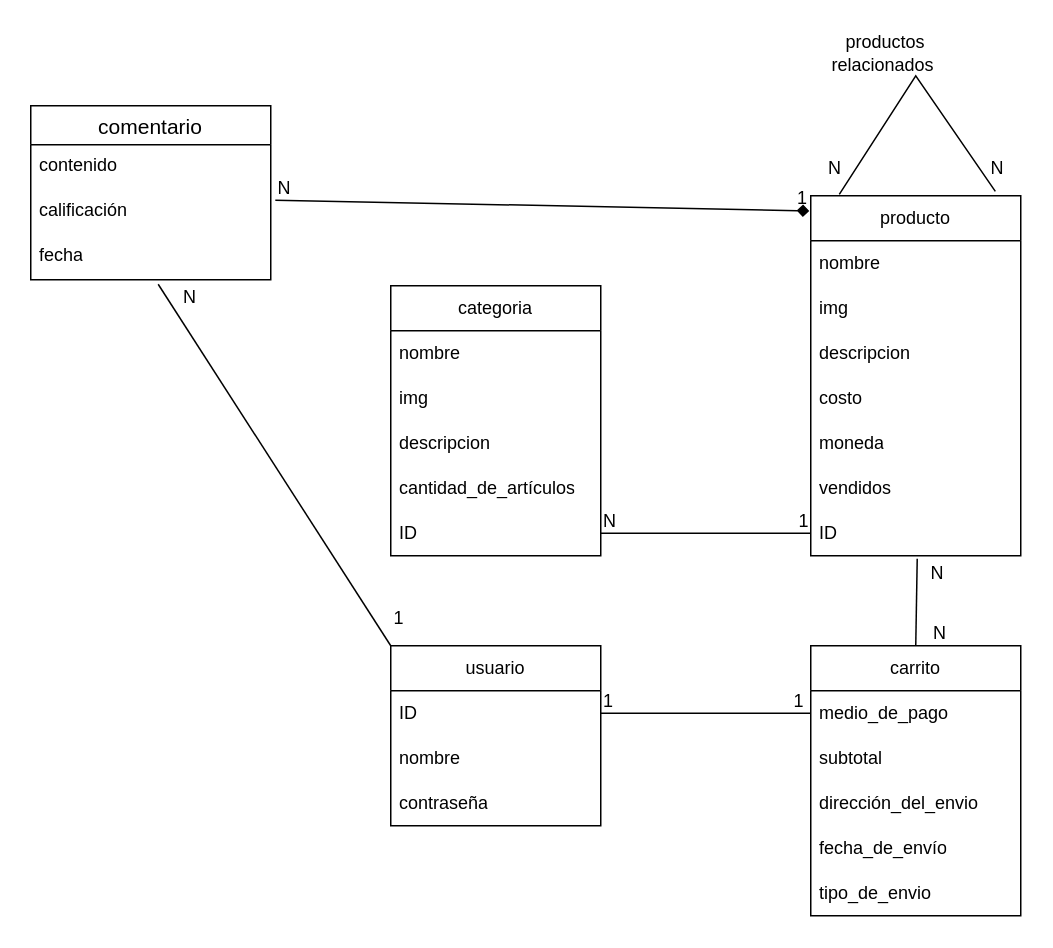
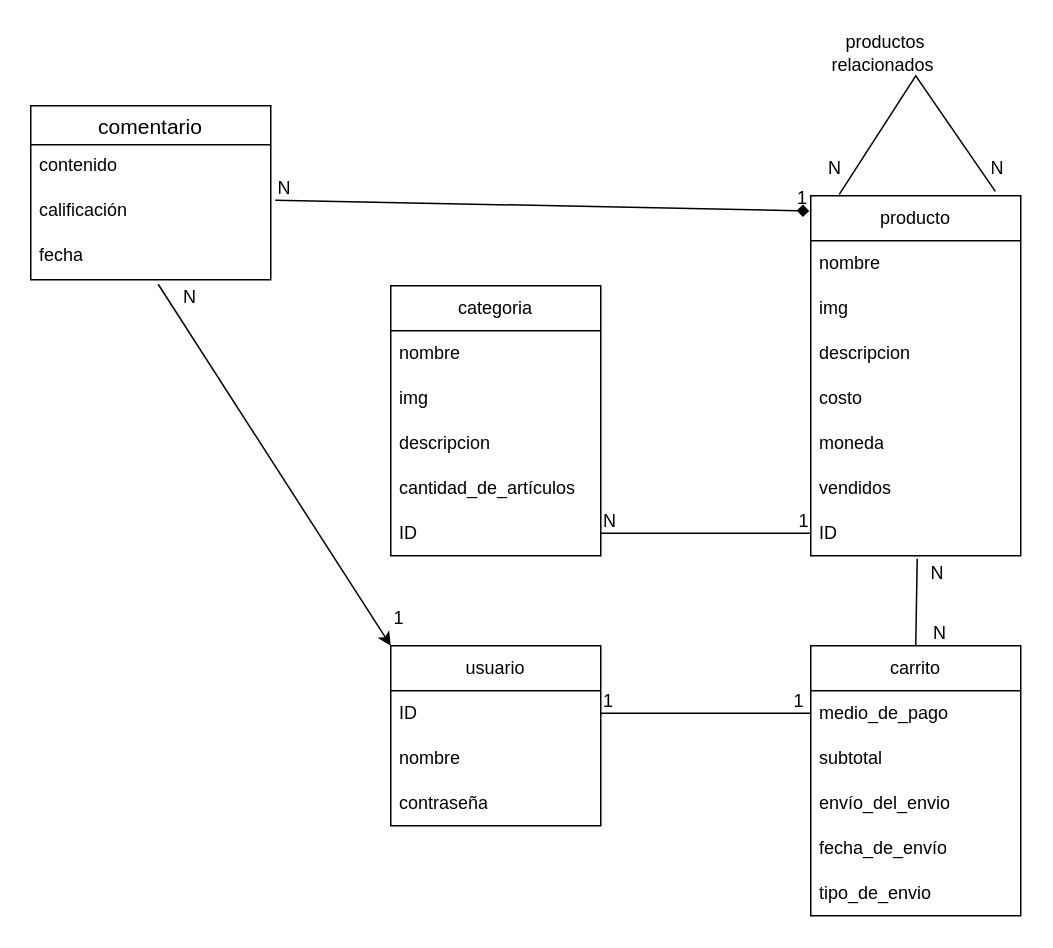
(386, 639) -> (384, 636)
(906, 803) -> (891, 803)
